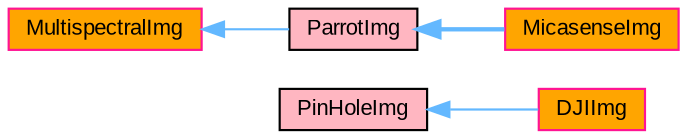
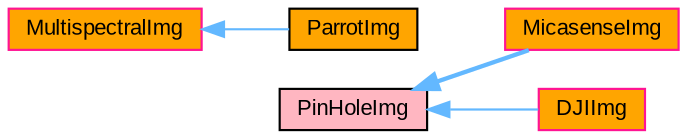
(353, 29) -> (353, 29)
(472, 29) -> (483, 66)
